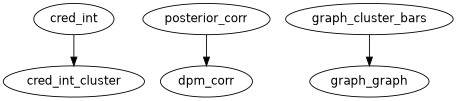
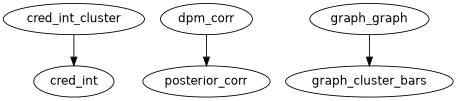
(74, 46) -> (74, 46)
(206, 46) -> (206, 46)
(369, 46) -> (369, 46)
